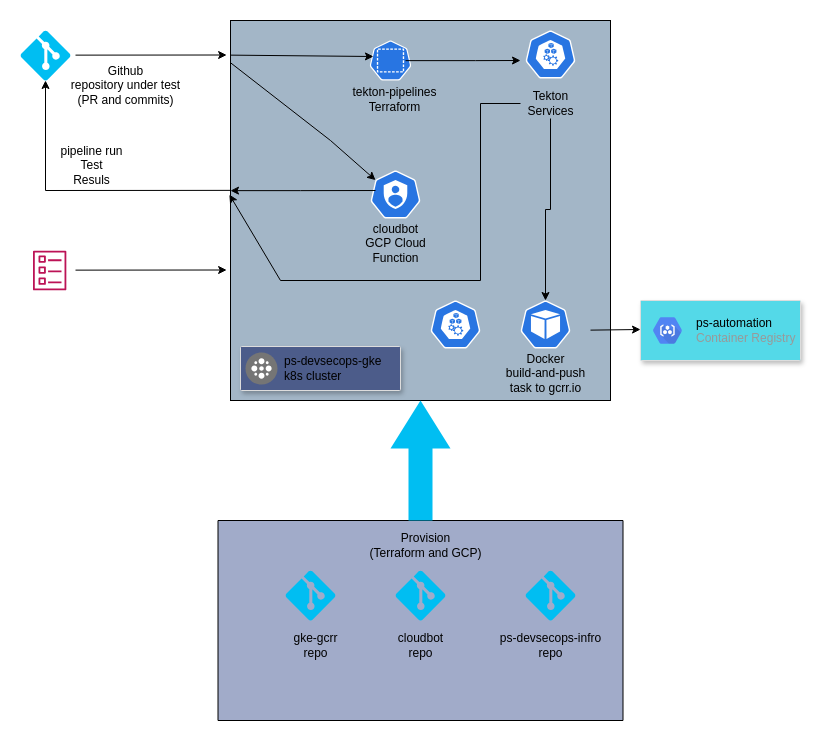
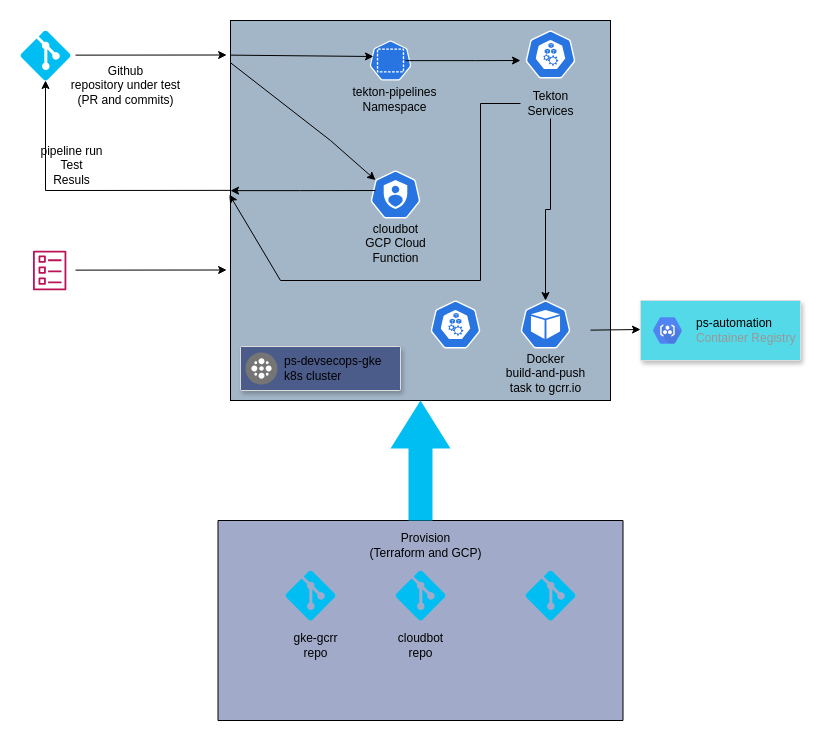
(395, 100) -> (395, 100)
(91, 166) -> (71, 166)
(551, 646) -> none
